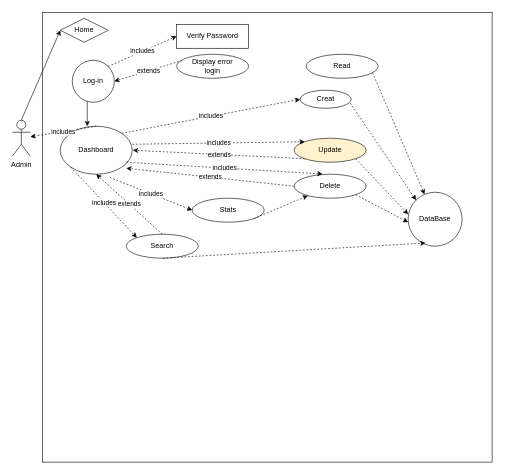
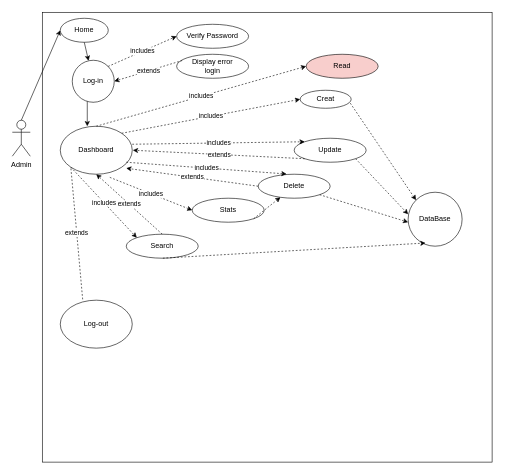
(84, 30) -> (84, 30)
(213, 36) -> (213, 36)
none -> (86, 49)
(342, 66) -> (342, 66)
(55, 133) -> (247, 83)
(330, 150) -> (330, 150)
(409, 157) -> none
(330, 186) -> (294, 186)
none -> (77, 235)
none -> (96, 324)
